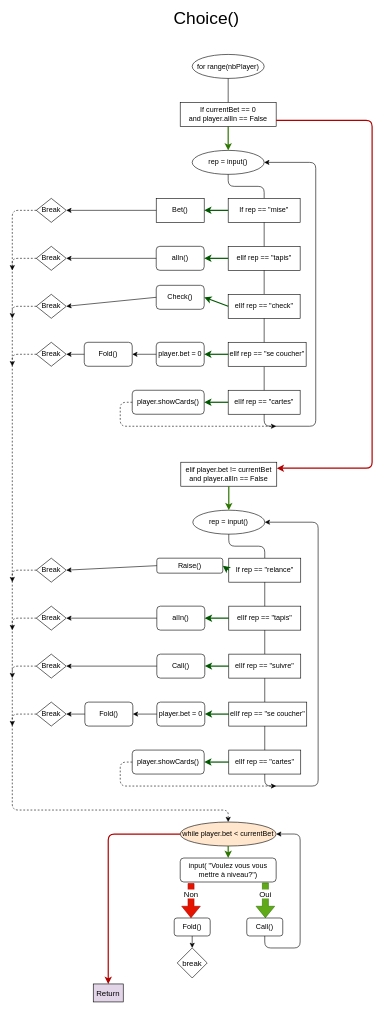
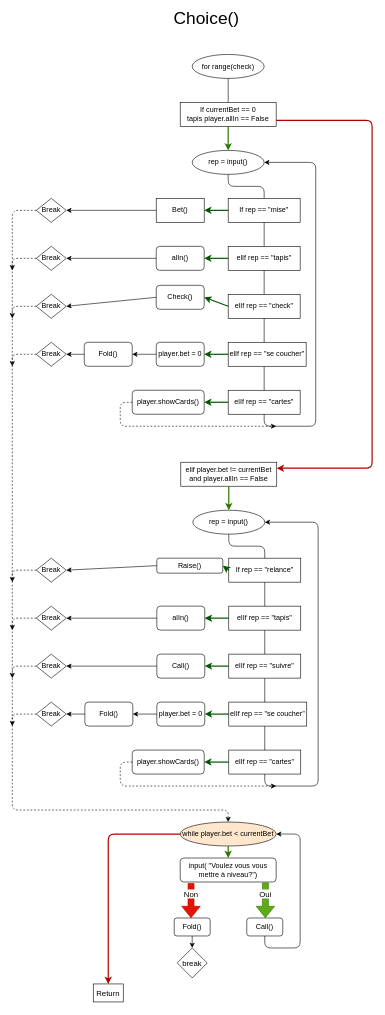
(228, 66) -> (228, 66)
(228, 114) -> (228, 114)
(108, 993) -> (108, 993)
